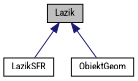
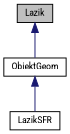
(44, 44) -> (35, 99)
